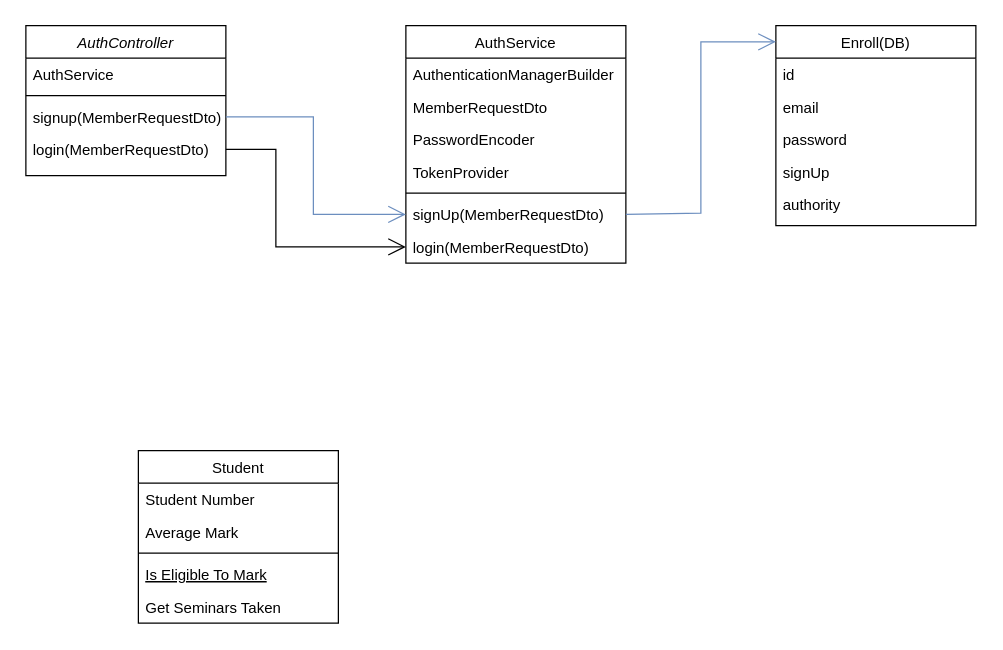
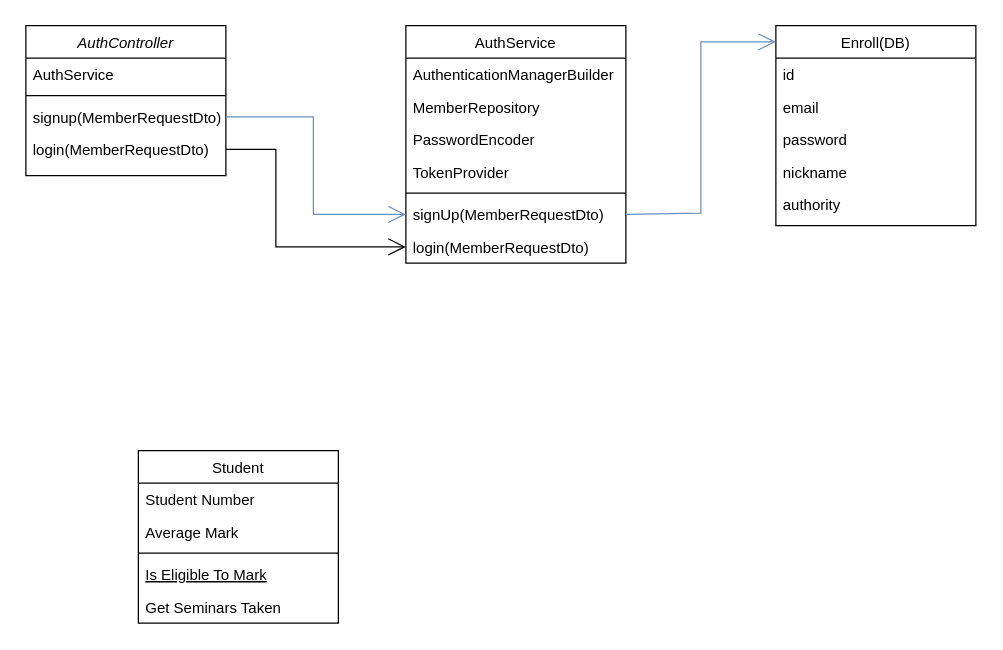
(480, 108) -> (478, 108)
(806, 173) -> (814, 173)
